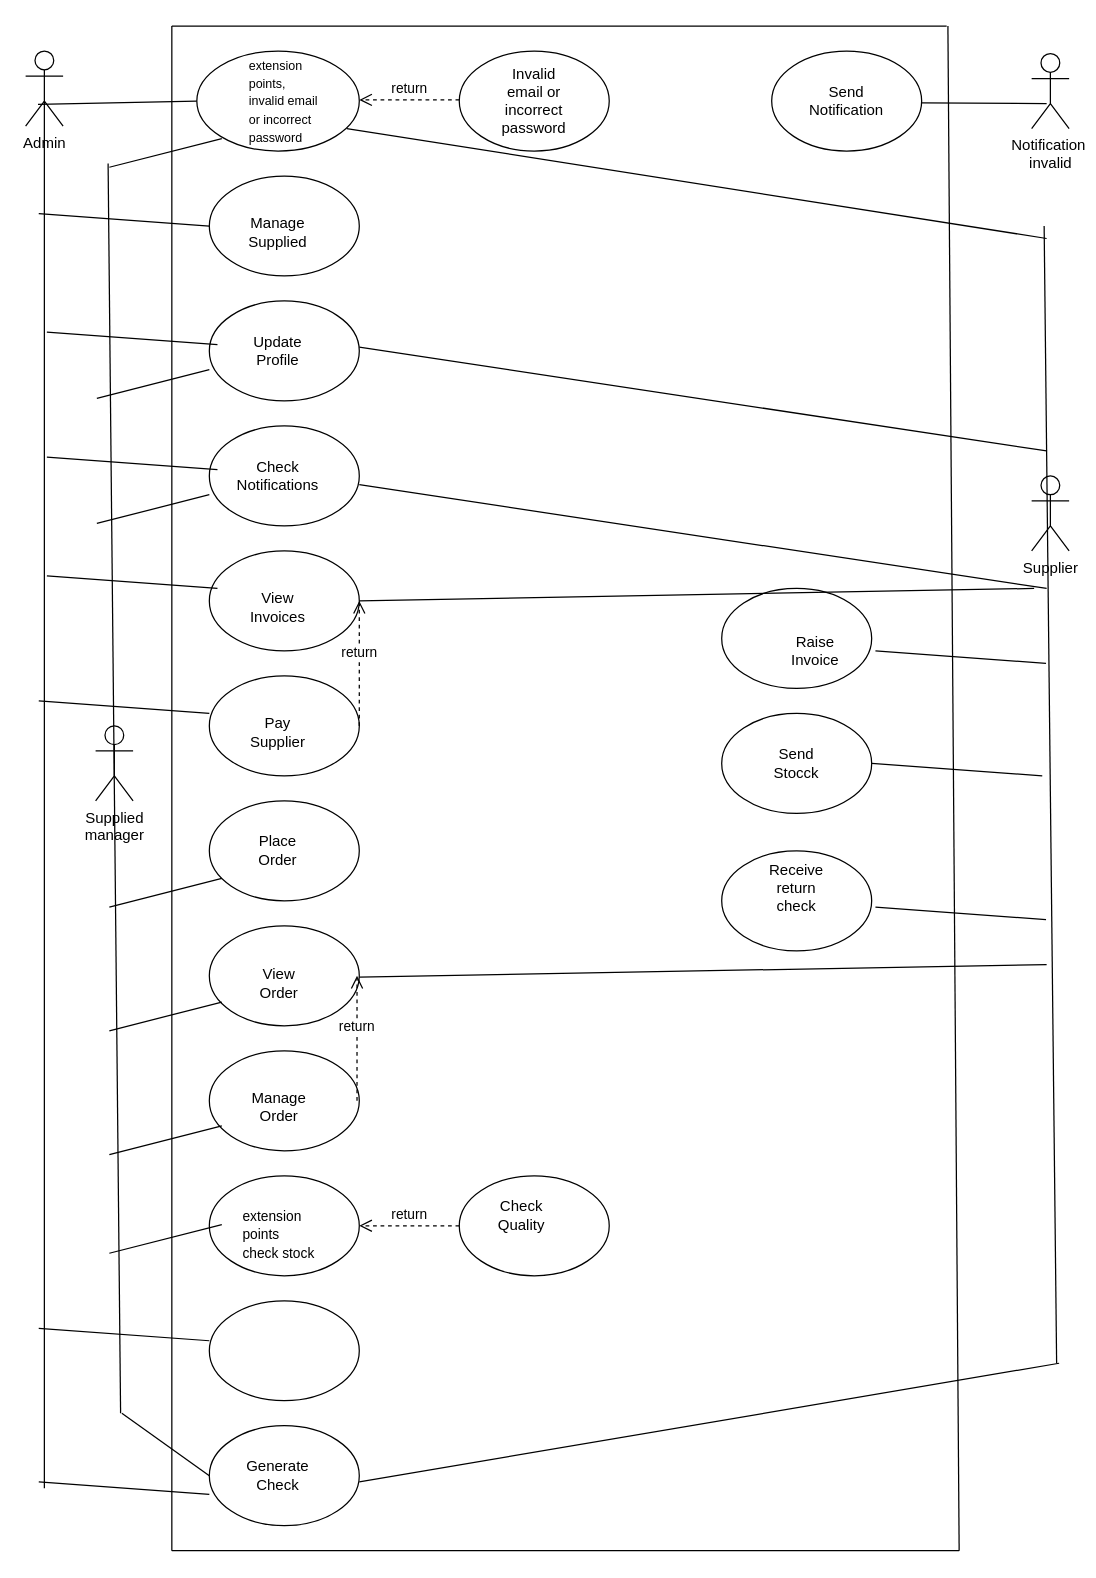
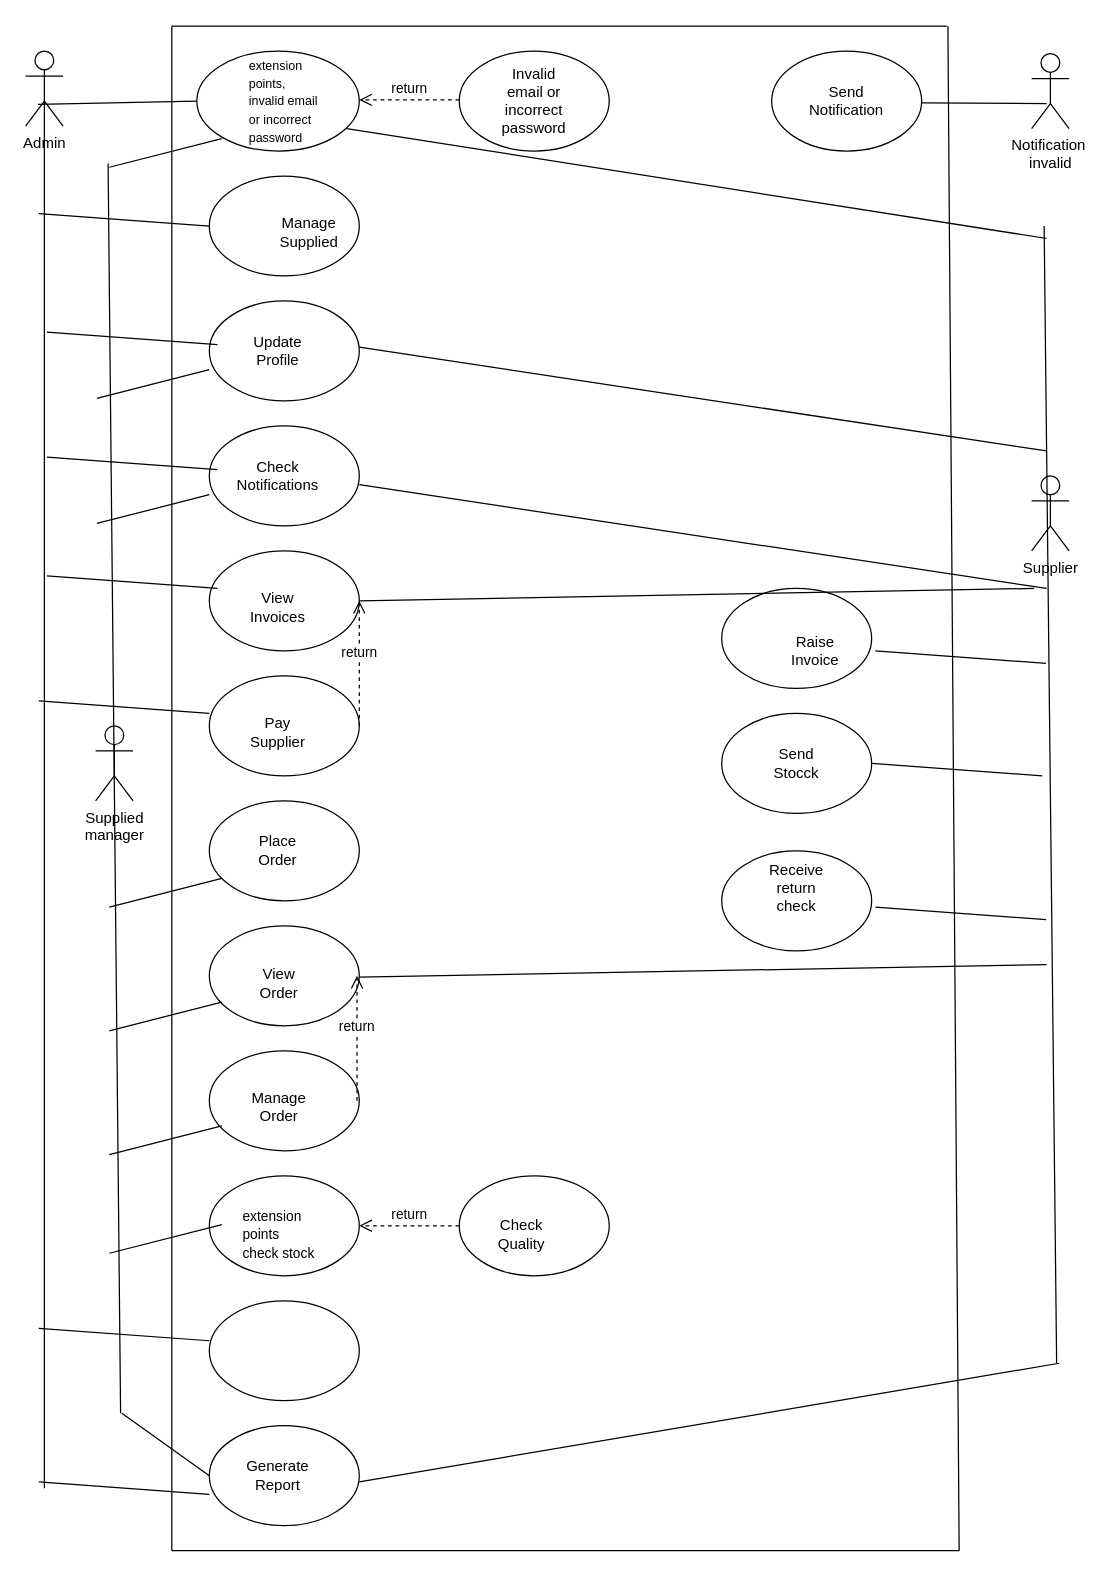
(278, 232) -> (309, 232)
(522, 1216) -> (522, 1234)
(278, 1476) -> (278, 1476)
